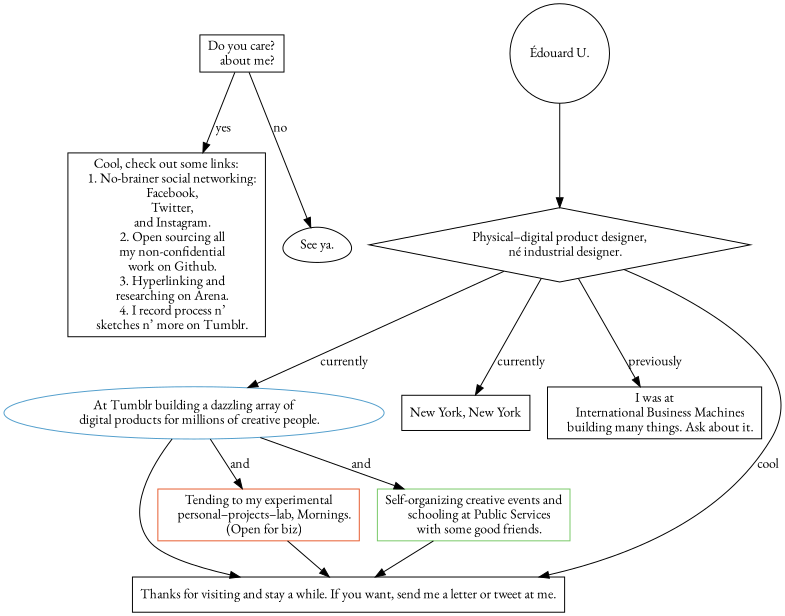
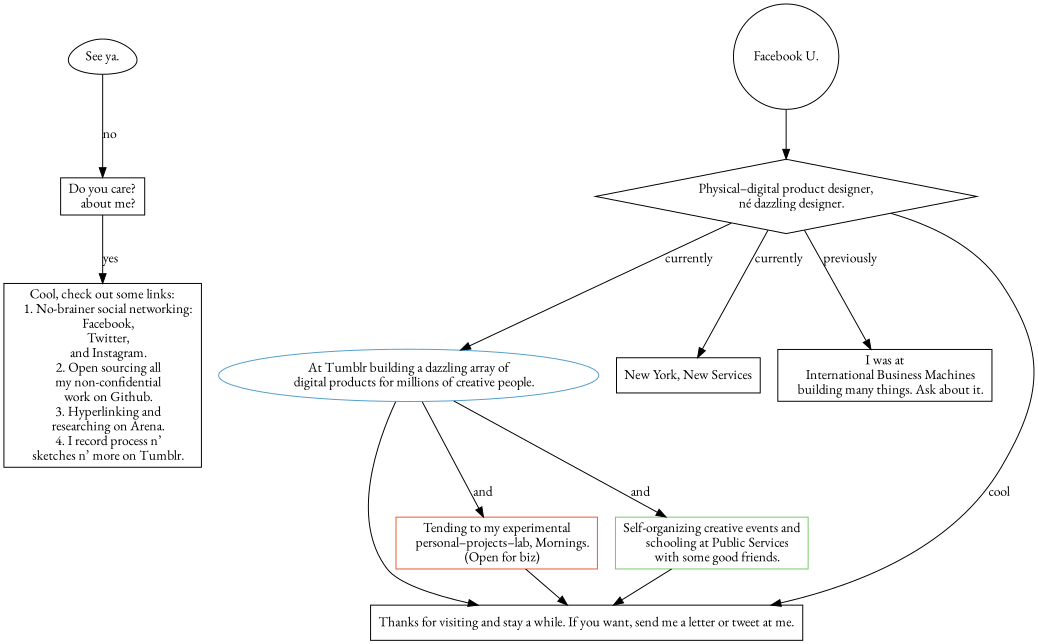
(560, 53) -> (786, 57)
(278, 145) -> (103, 121)
(560, 245) -> (786, 196)
(466, 413) -> (688, 375)
